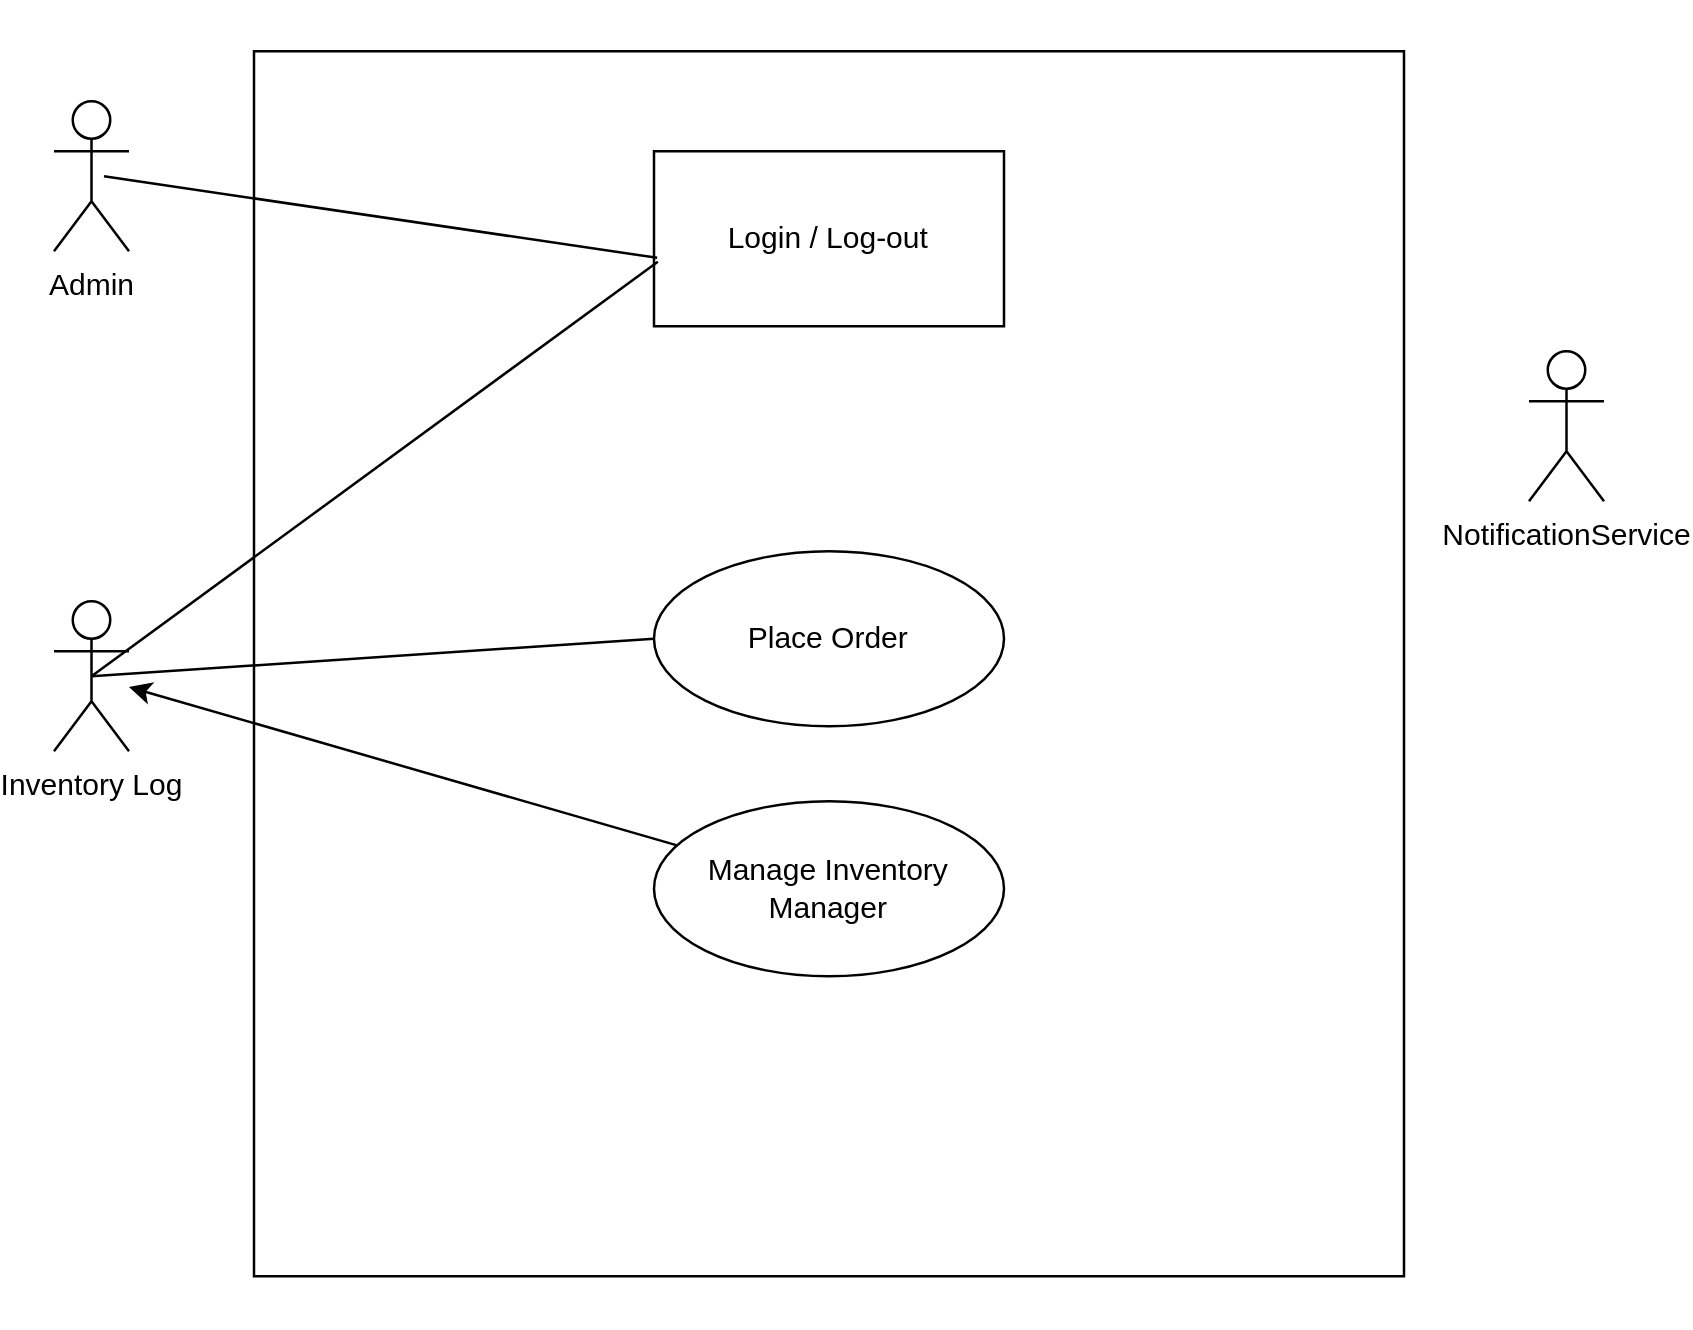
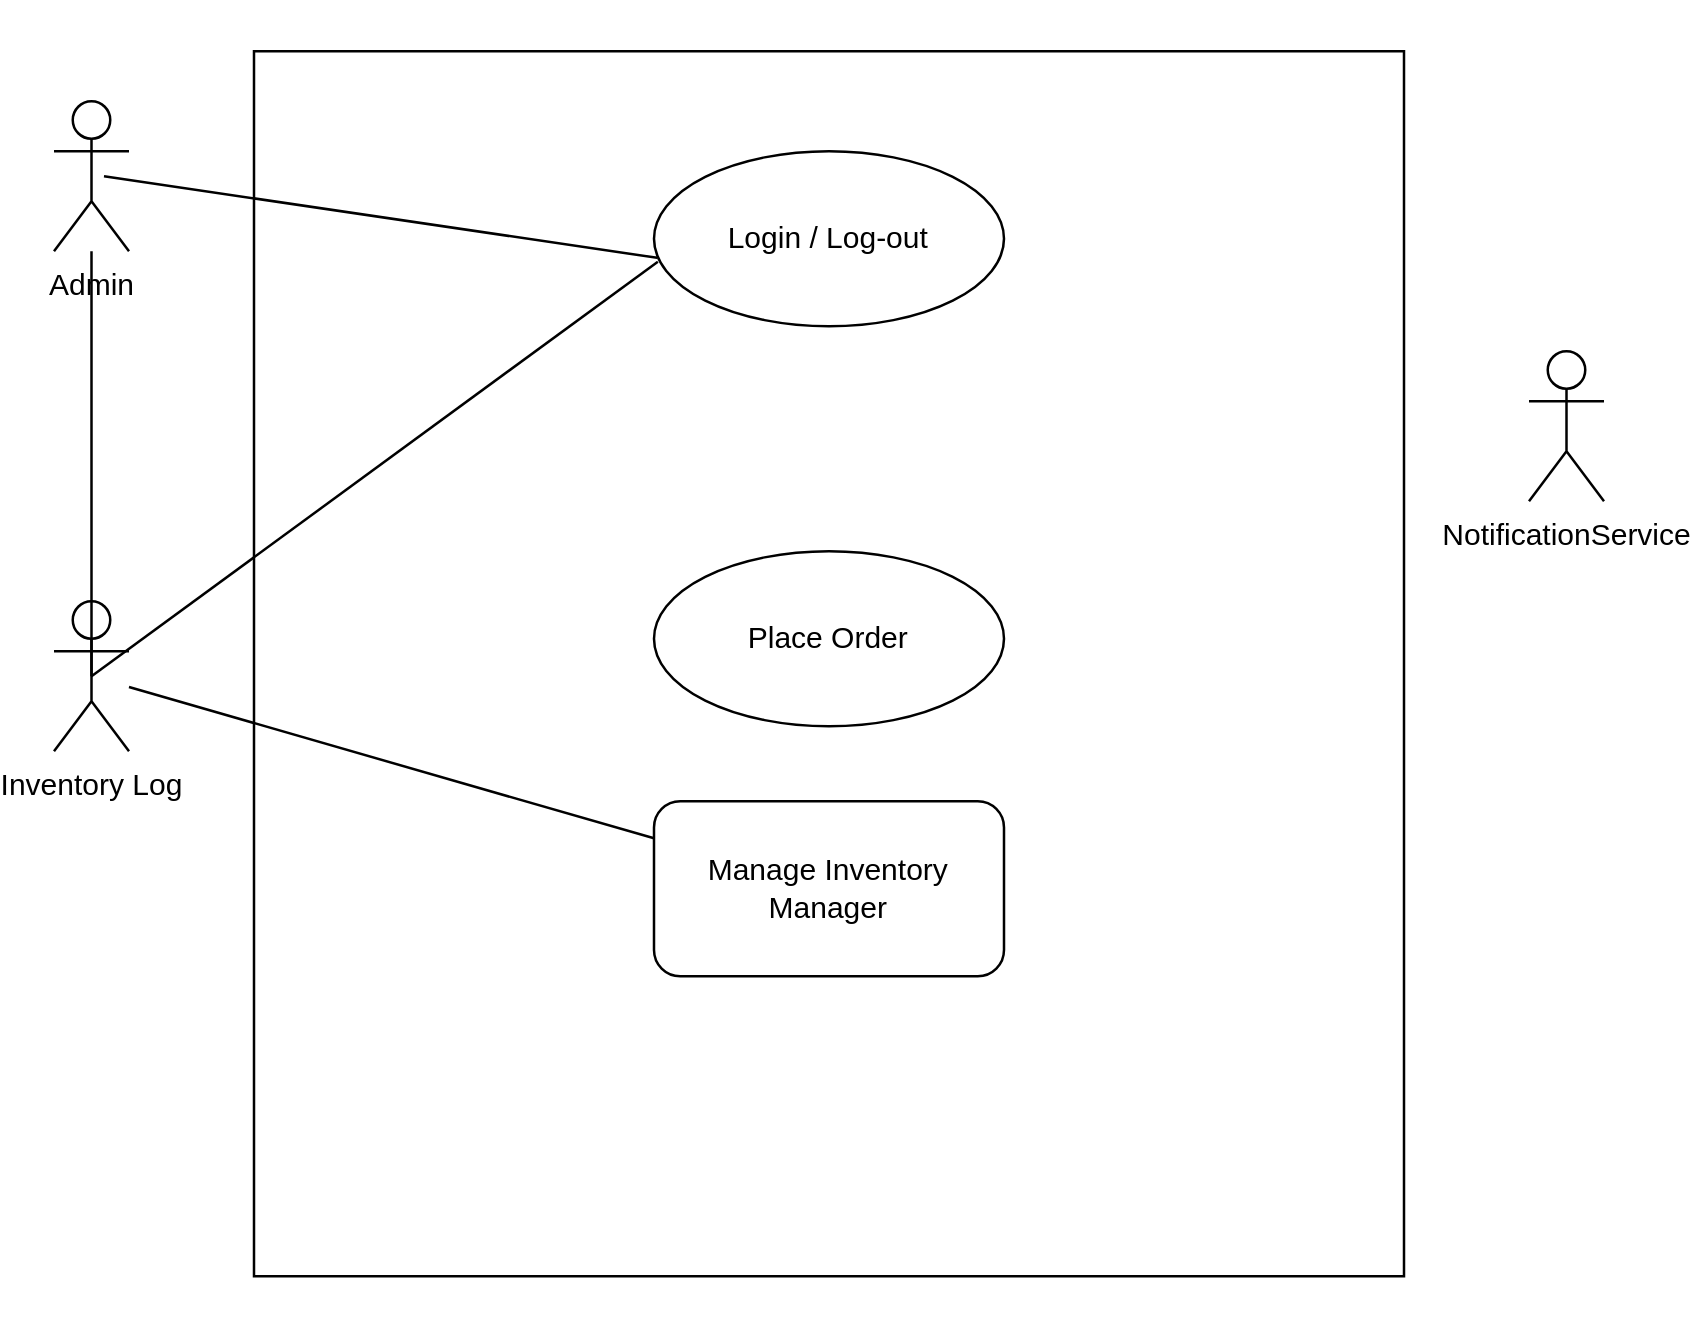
(829, 239) -> (829, 239)
(385, 657) -> (91, 444)
(146, 692) -> (138, 690)
(829, 889) -> (829, 889)
